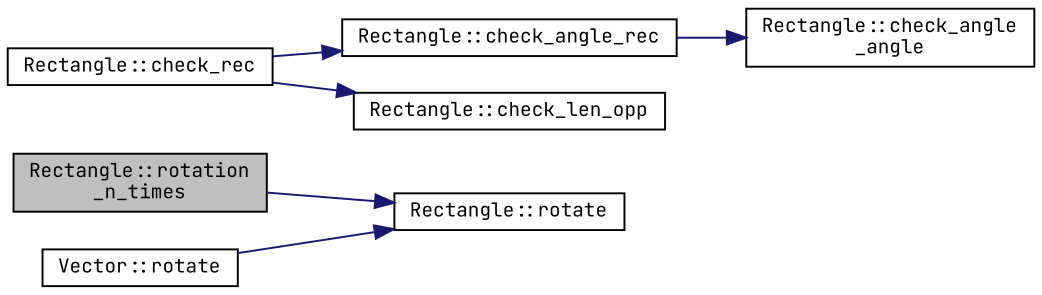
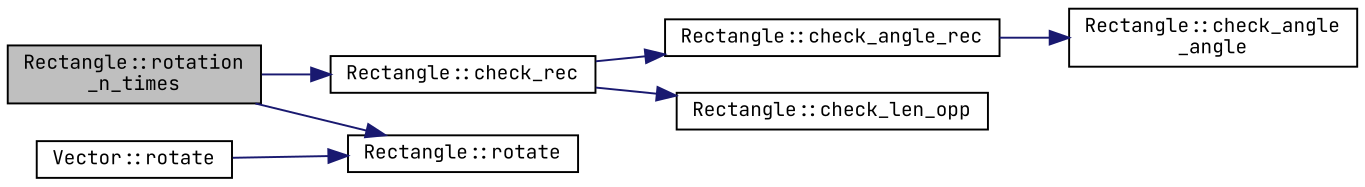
none -> (286, 74)
